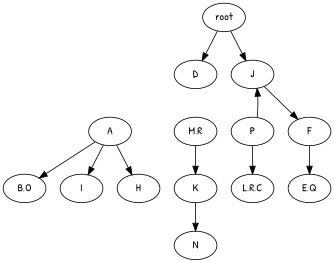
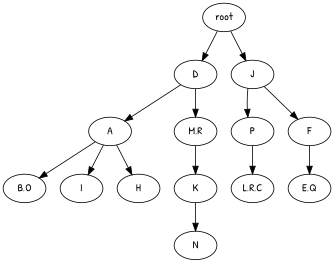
none -> (196, 99)
none -> (156, 101)
(258, 107) -> (247, 99)
